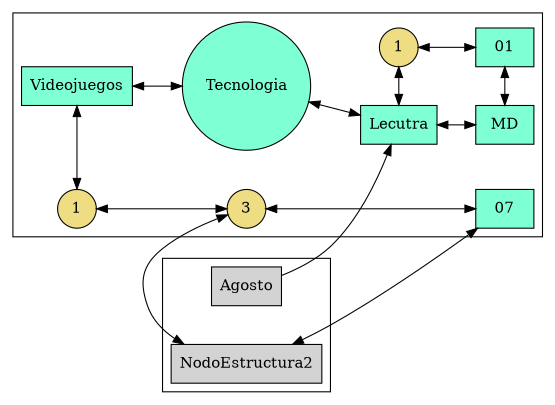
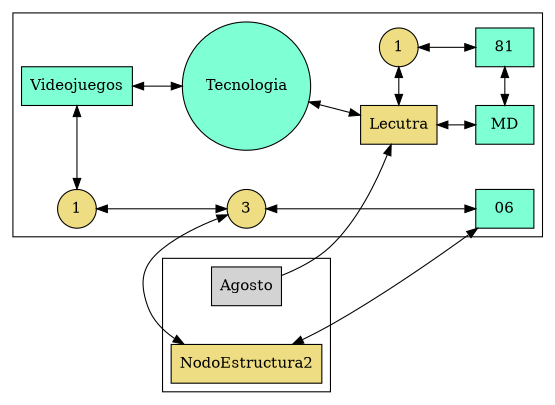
(505, 47) -> (505, 47)
(399, 125) -> (399, 125)
(505, 209) -> (505, 209)
(246, 364) -> (246, 364)
